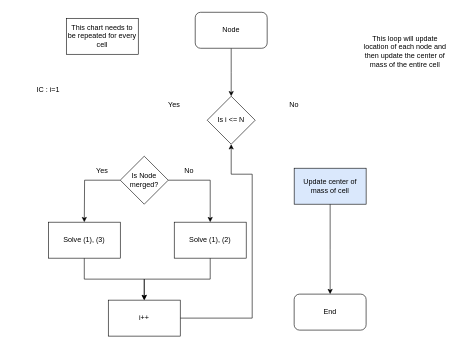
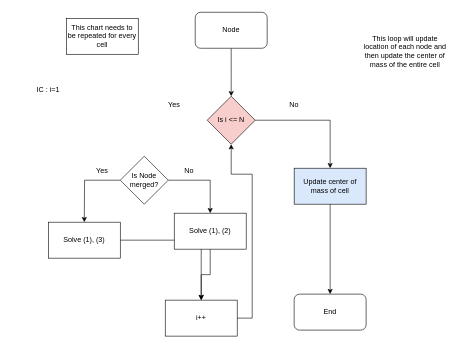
(231, 120) -> (231, 120)
none -> (329, 120)
(210, 240) -> (210, 231)
(144, 318) -> (201, 318)
